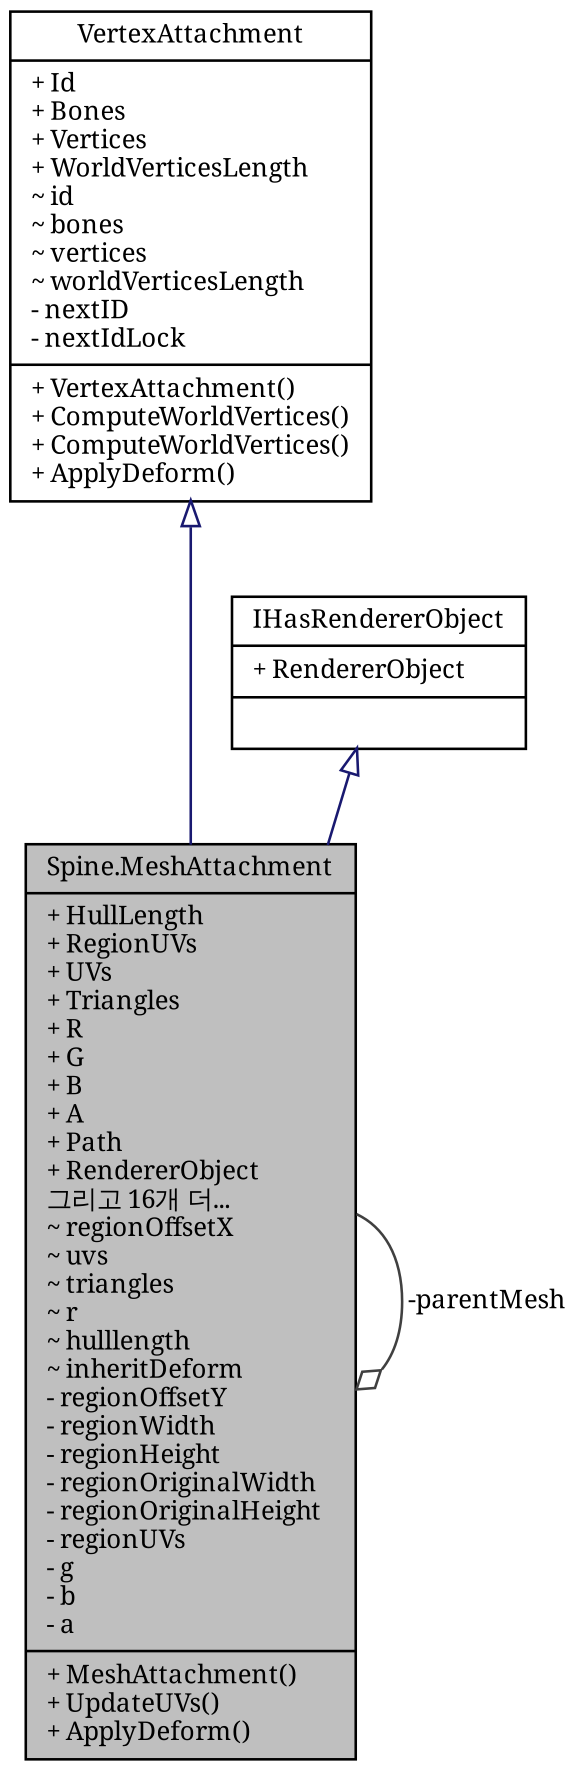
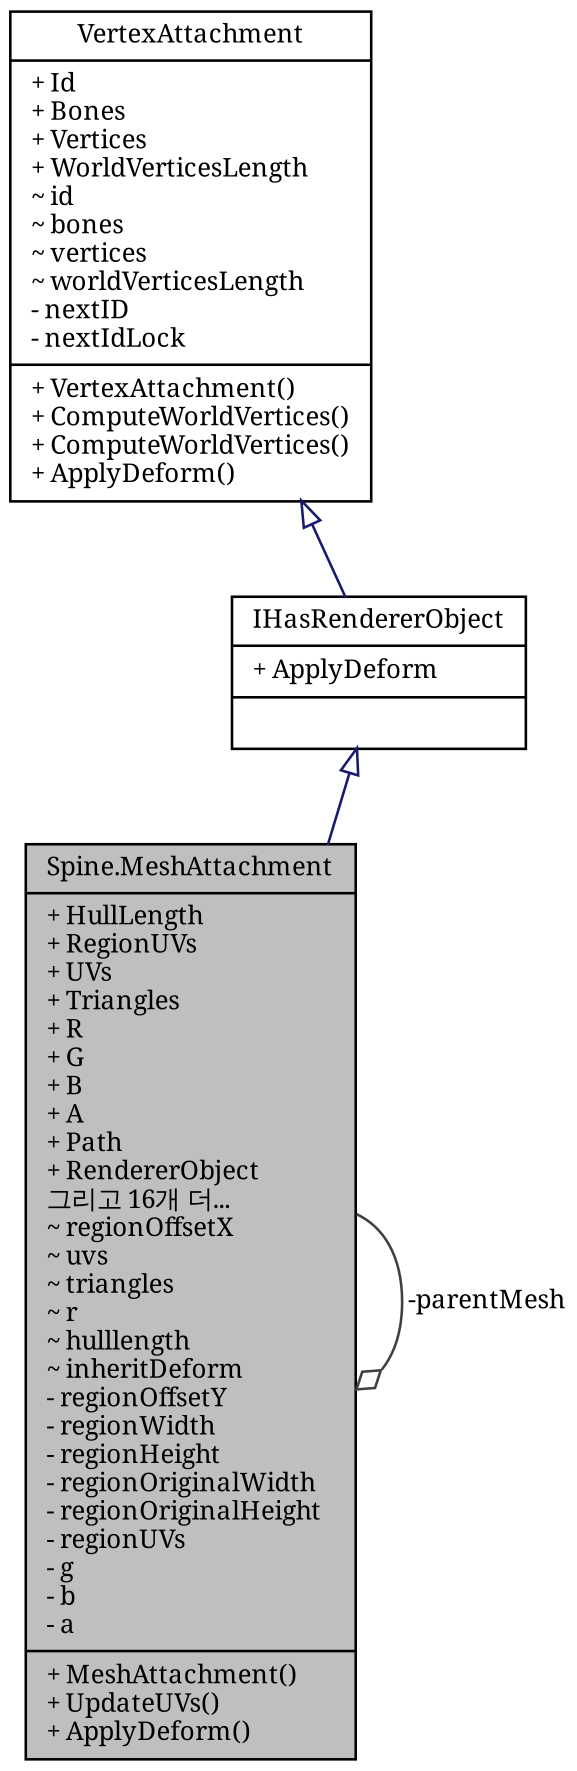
(360, 670) -> (347, 670)
(191, 686) -> (329, 561)
